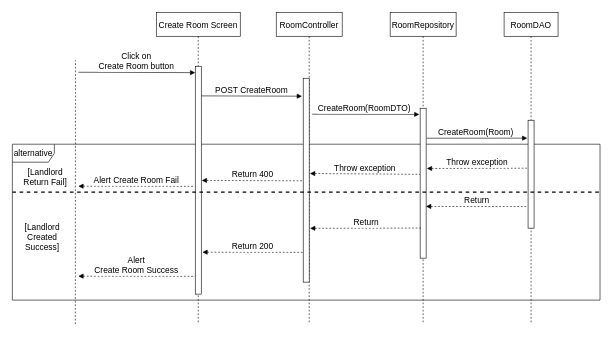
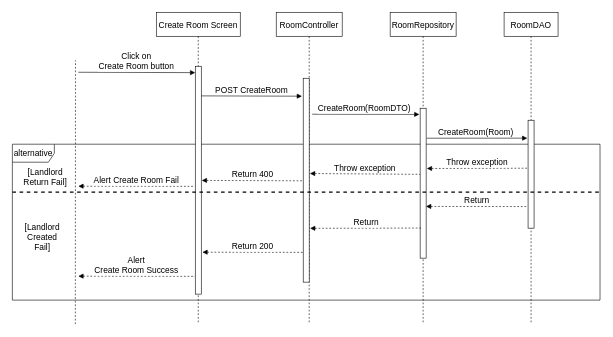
(42, 237) -> (42, 237)
